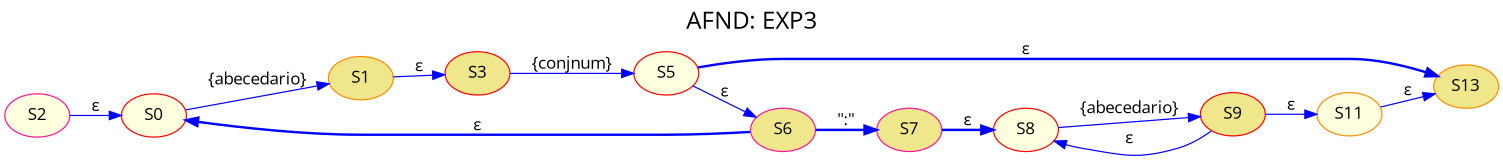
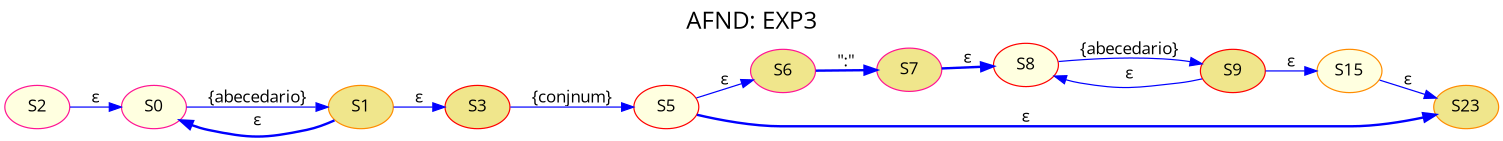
(1466, 87) -> (1466, 107)
(1350, 114) -> (1350, 71)
(154, 115) -> (154, 107)
(474, 135) -> (264, 136)
